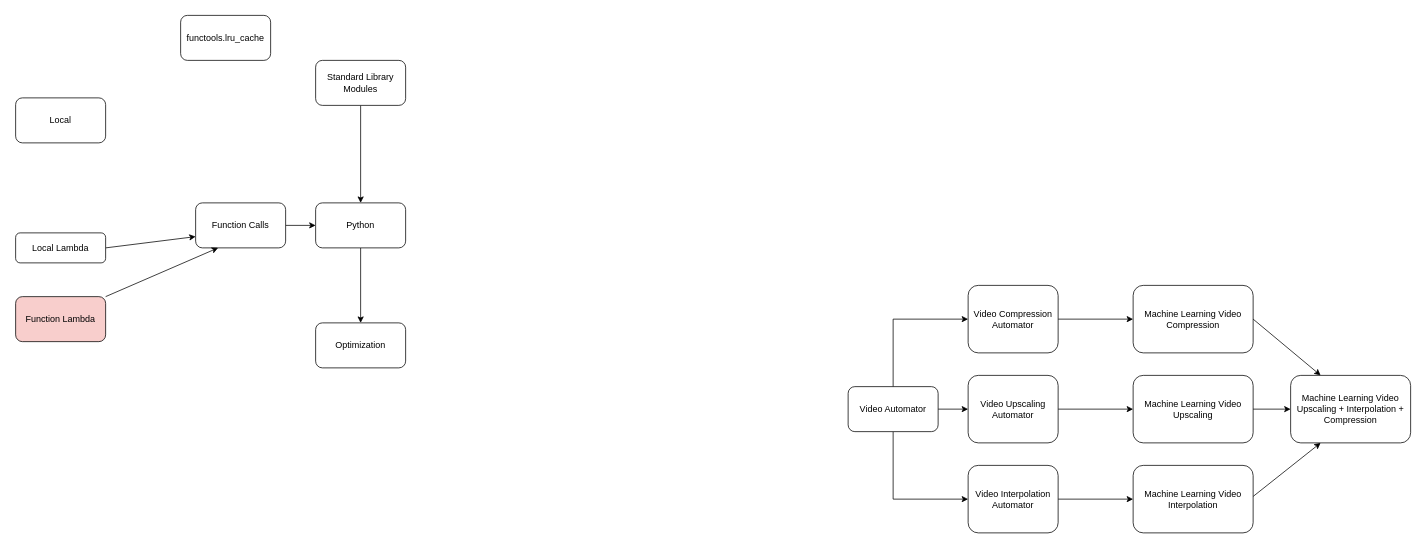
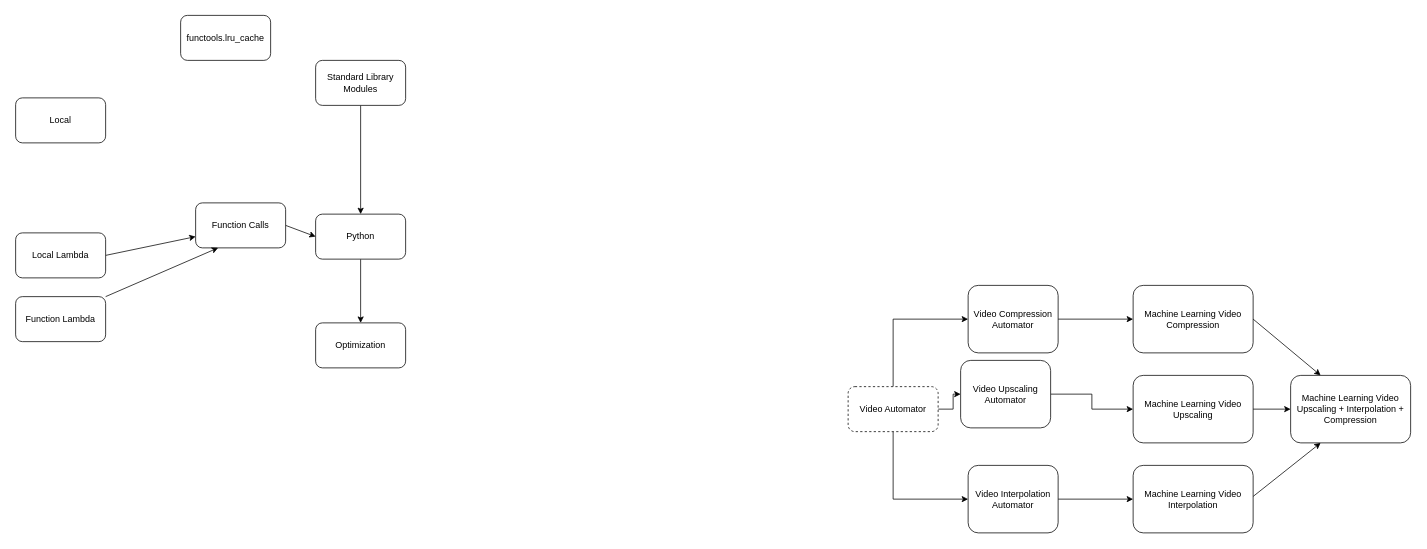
(360, 225) -> (360, 237)
(60, 248) -> (60, 255)
(60, 319) -> (60, 319)
(893, 409) -> (893, 409)
(1013, 409) -> (1005, 394)
